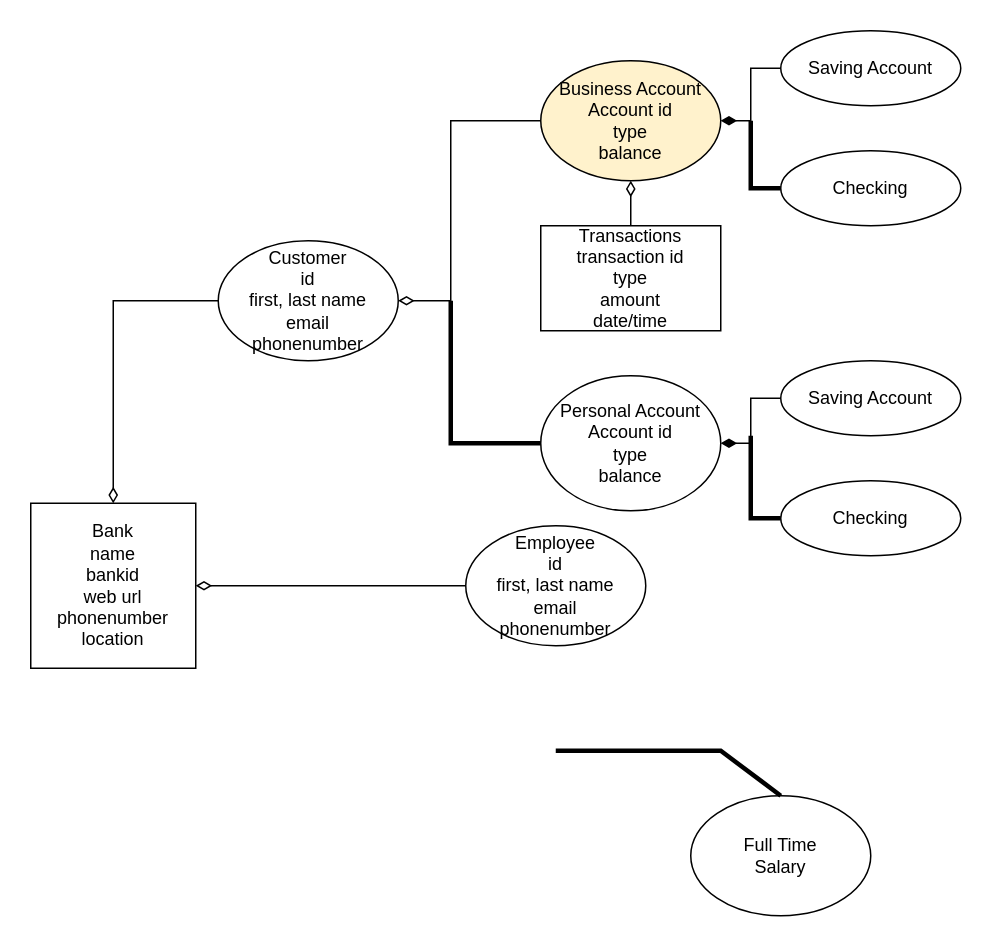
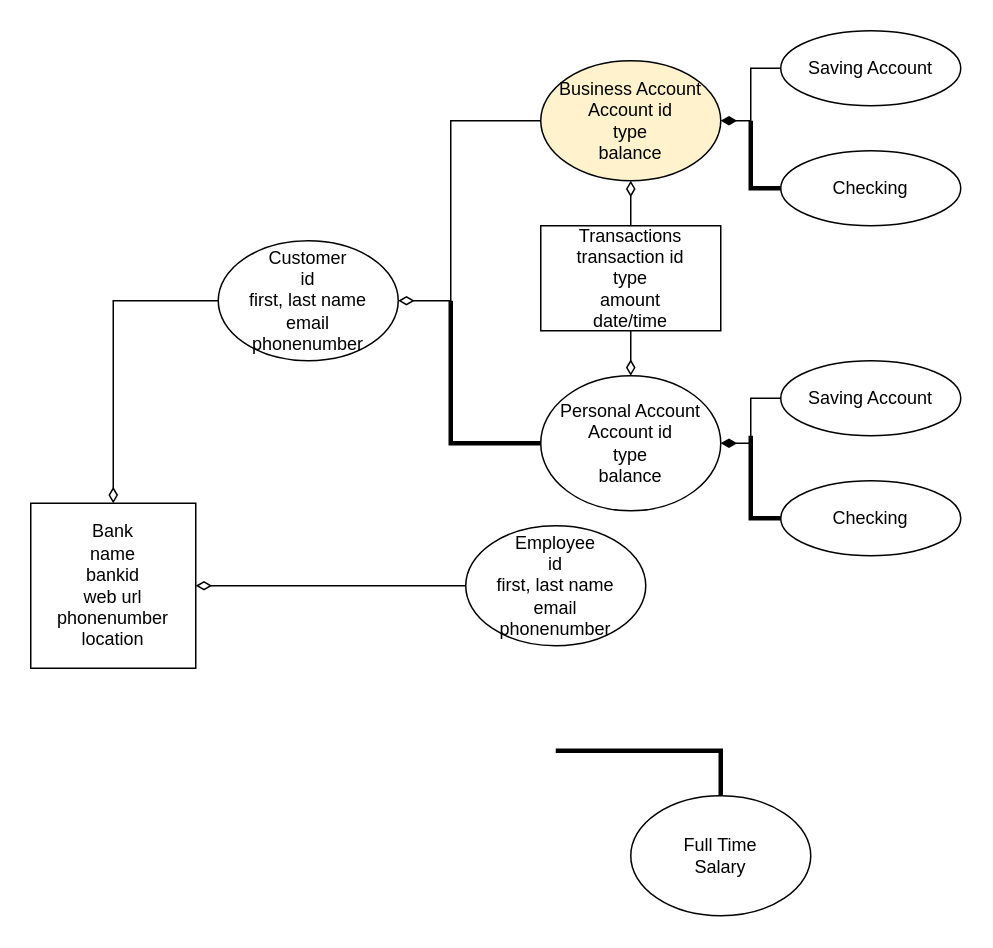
none -> (631, 346)
(781, 856) -> (721, 856)
